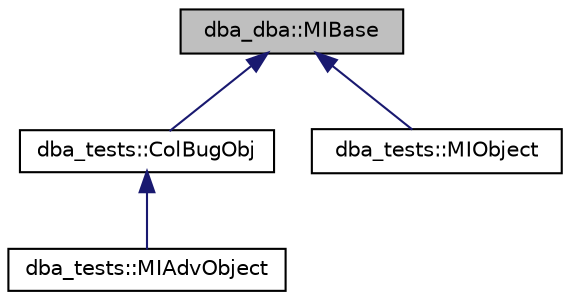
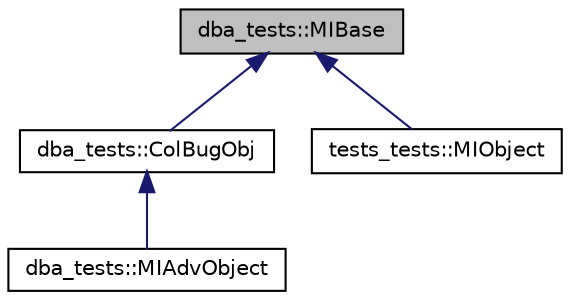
(292, 31) -> (292, 31)
(437, 151) -> (437, 151)
